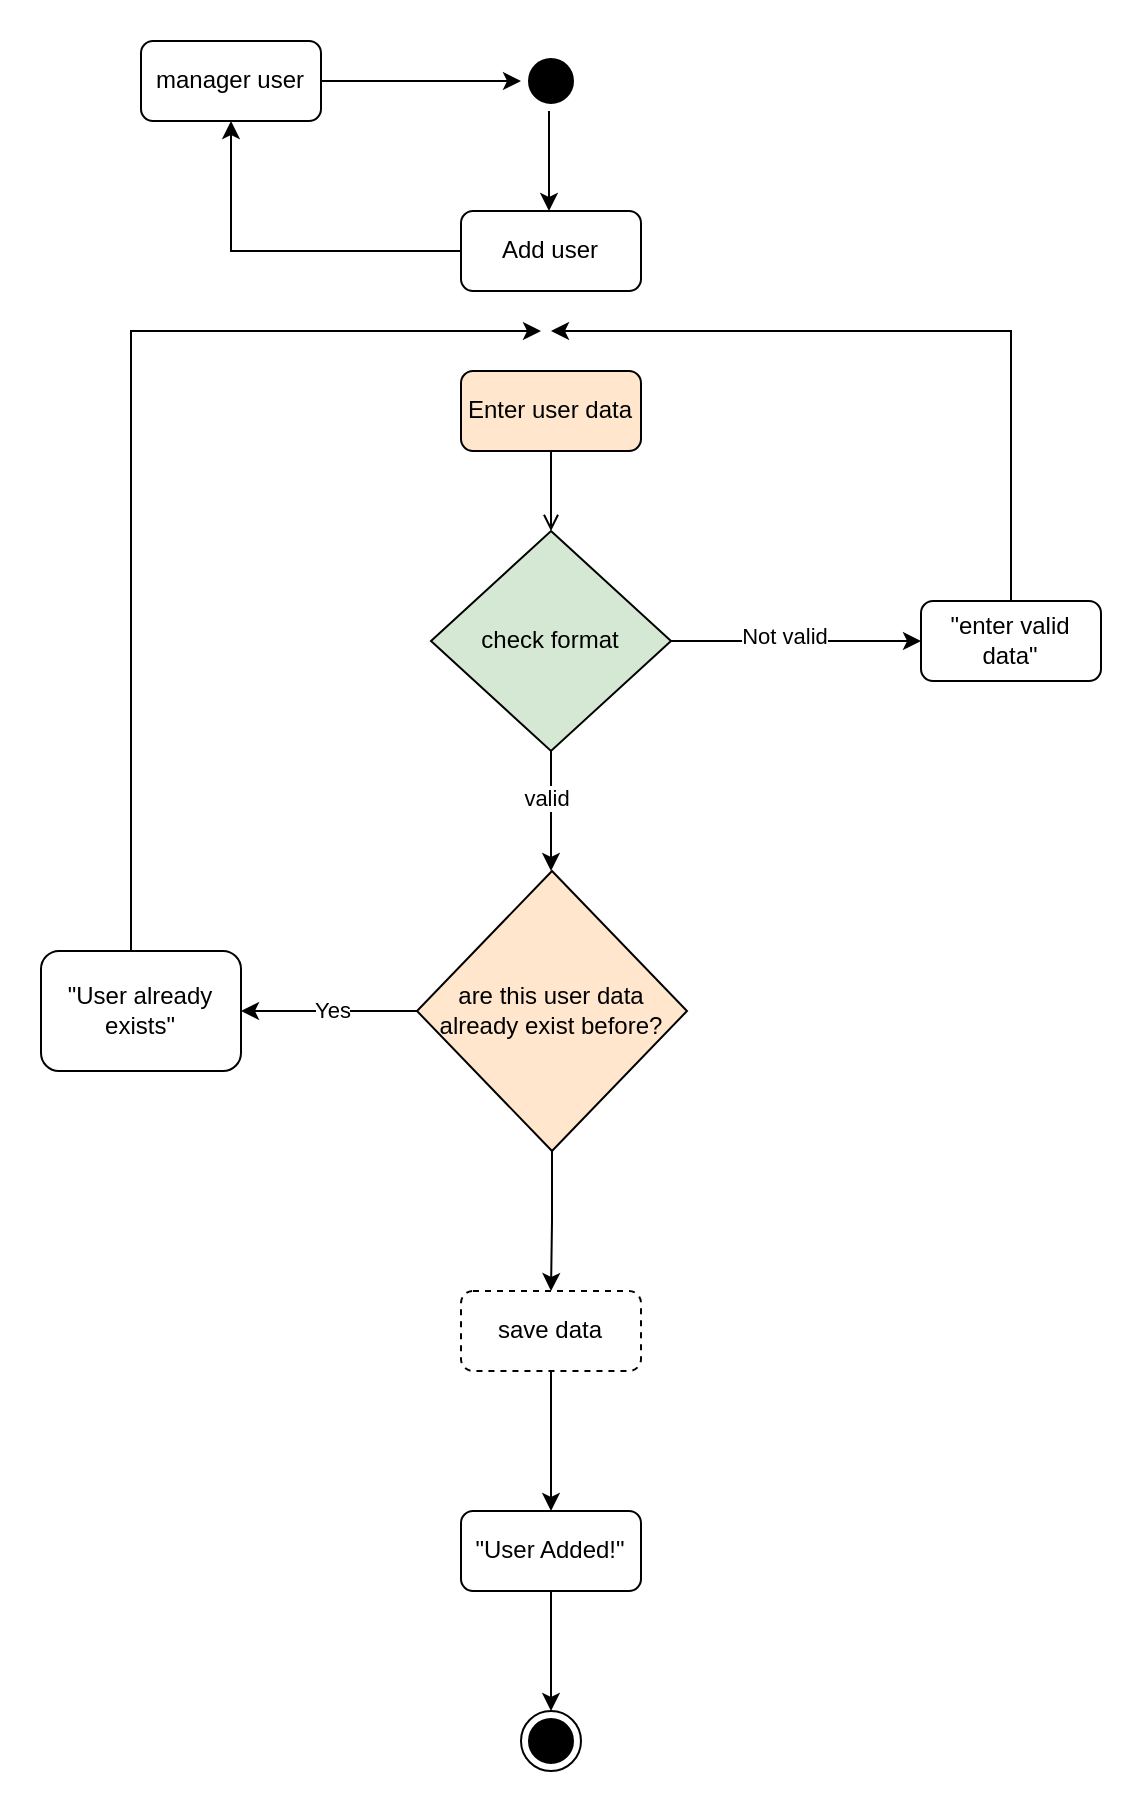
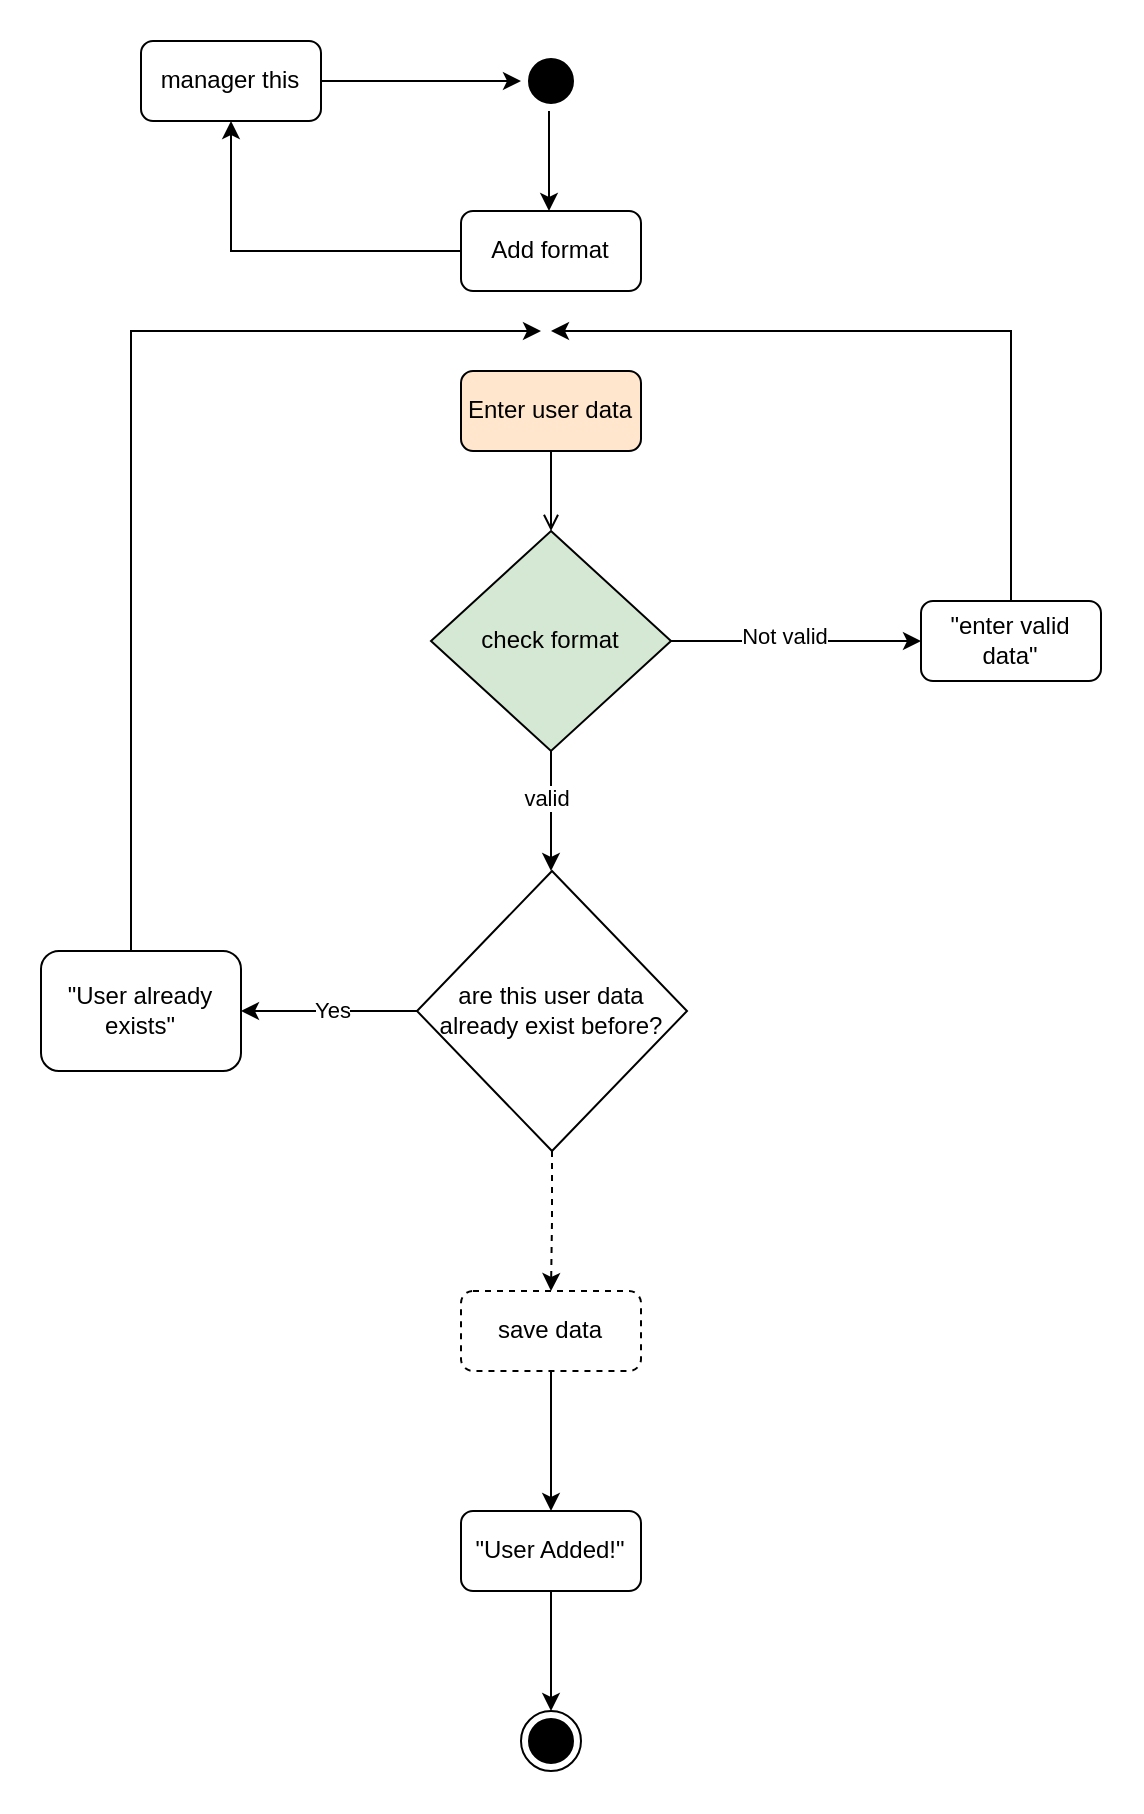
(231, 81) -> (231, 81)
(551, 251) -> (551, 251)
(552, 1011) -> (552, 1011)
(552, 1212) -> (552, 1212)
